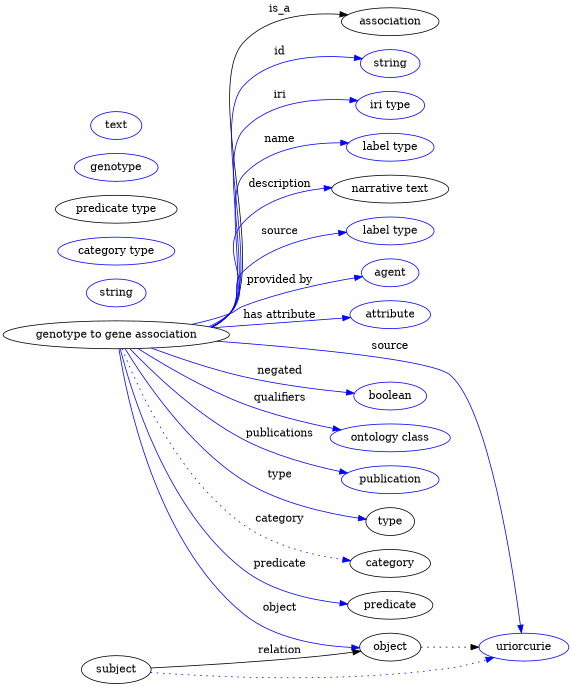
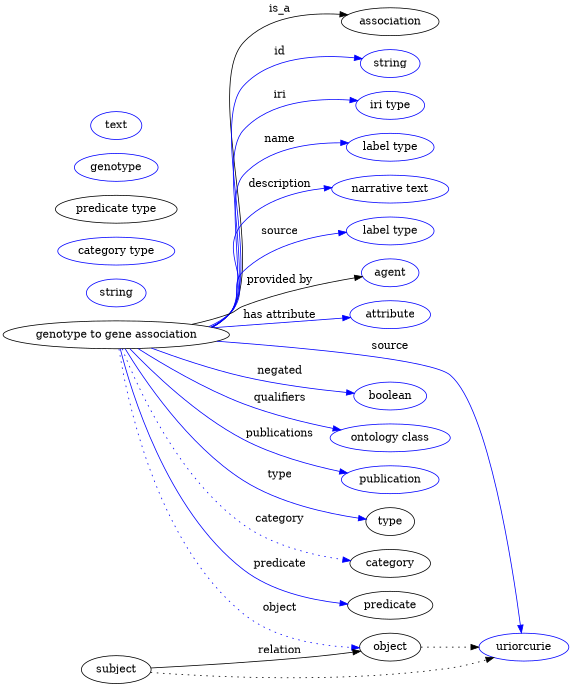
(390, 189) -> (390, 189)
(272, 297) -> (272, 297)
(185, 544) -> (185, 544)
(319, 677) -> (319, 677)
